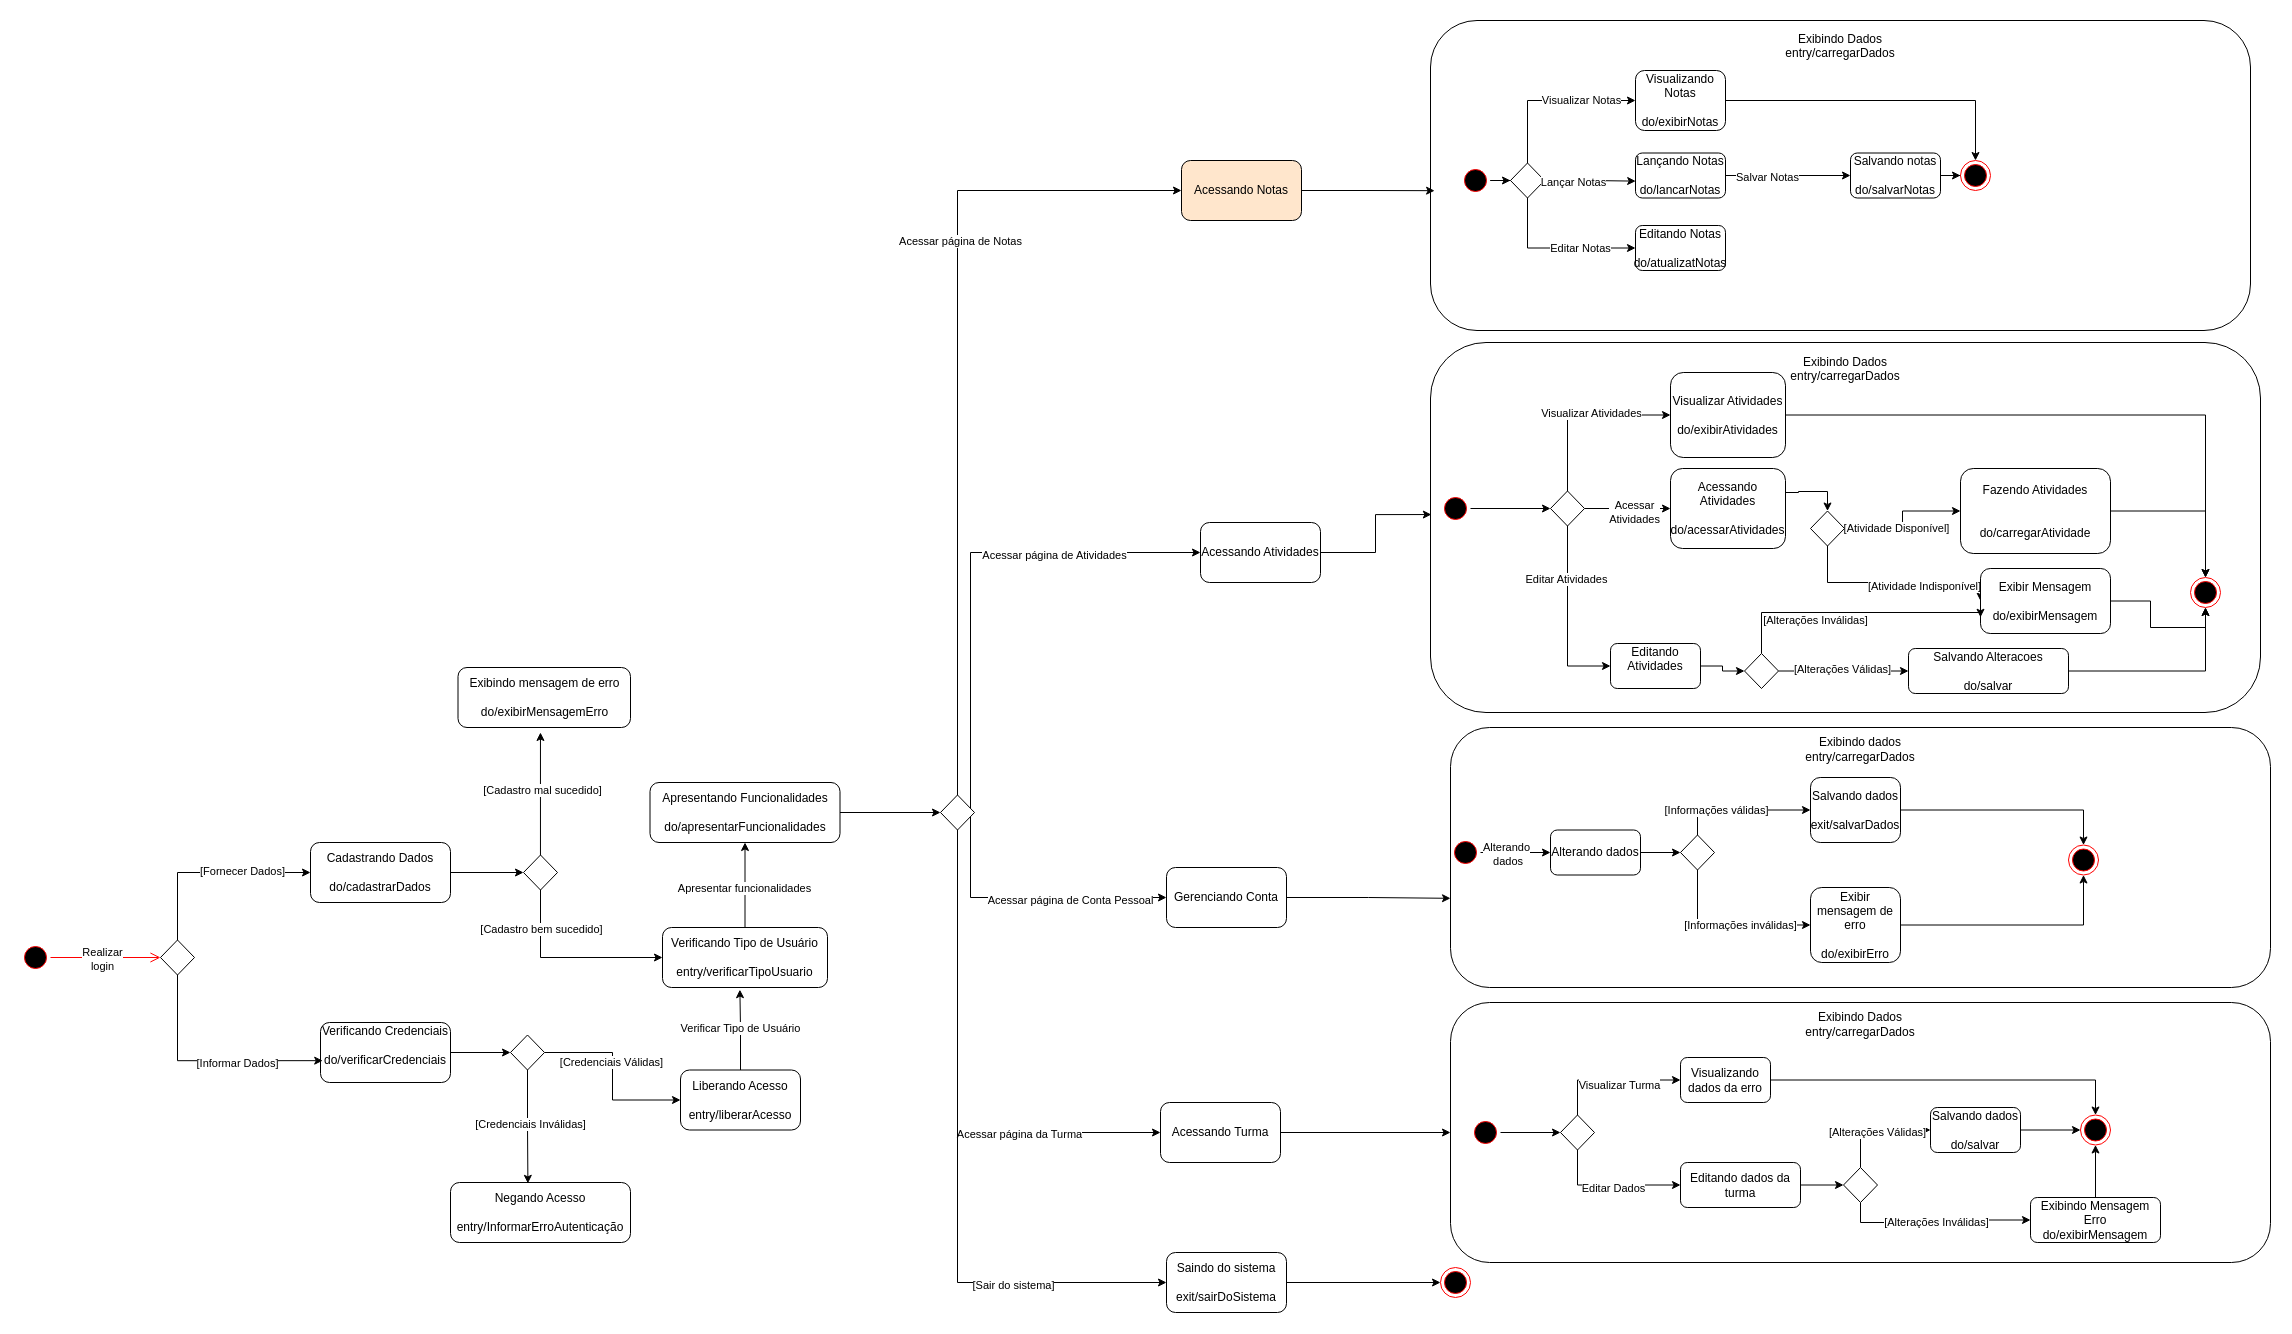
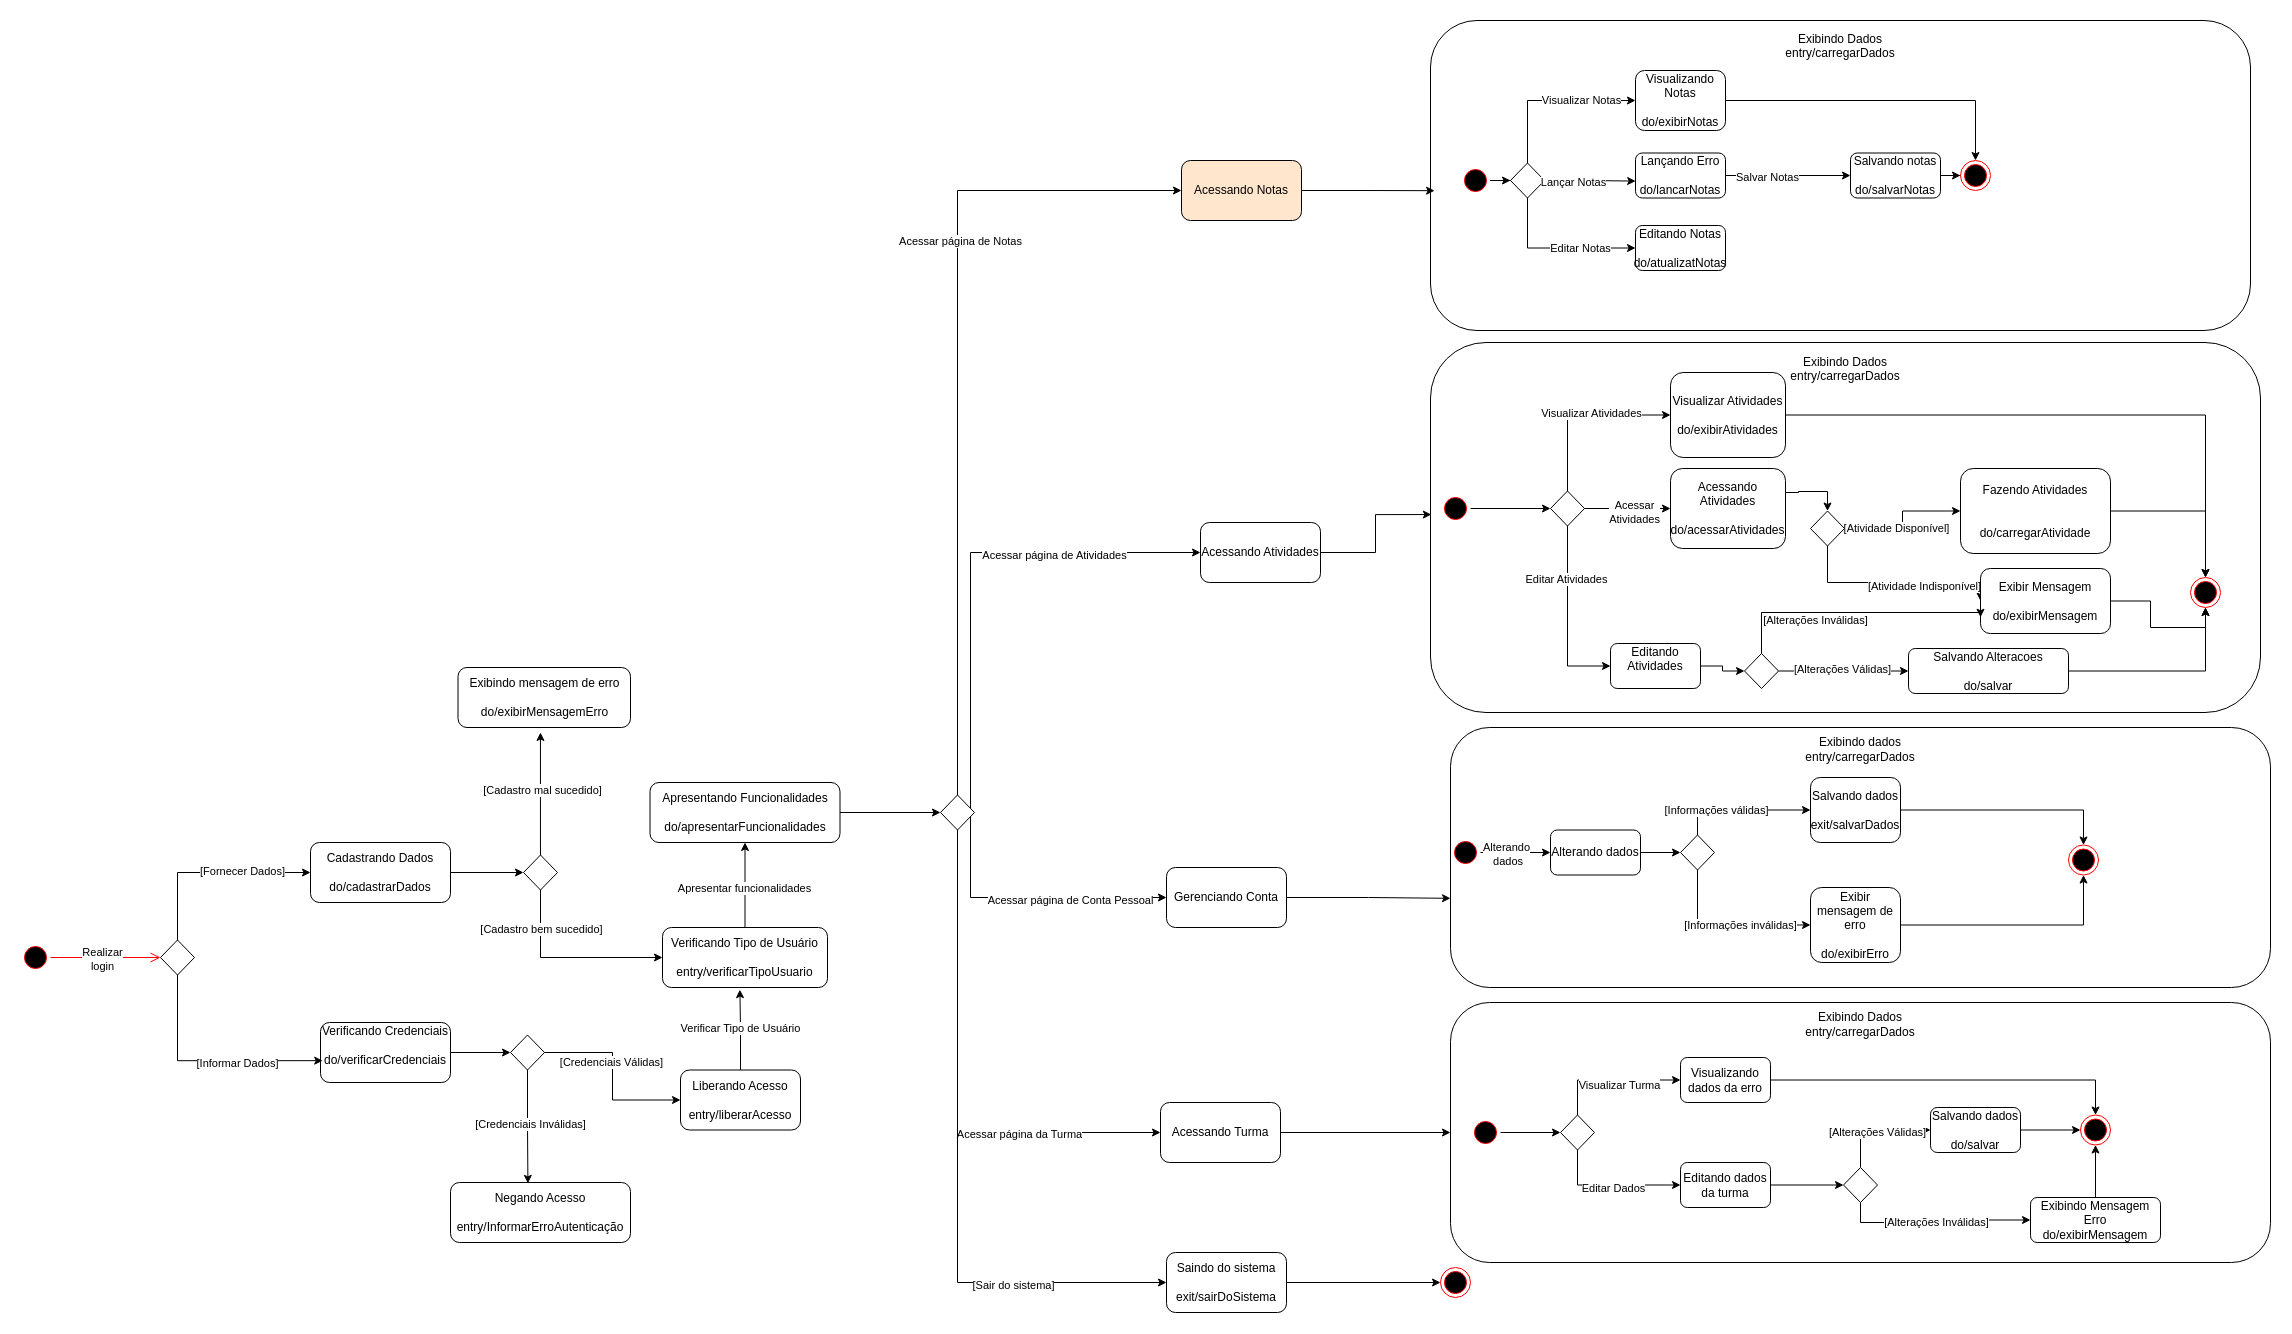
(1681, 176) -> (1681, 176)
(1741, 1185) -> (1726, 1185)
